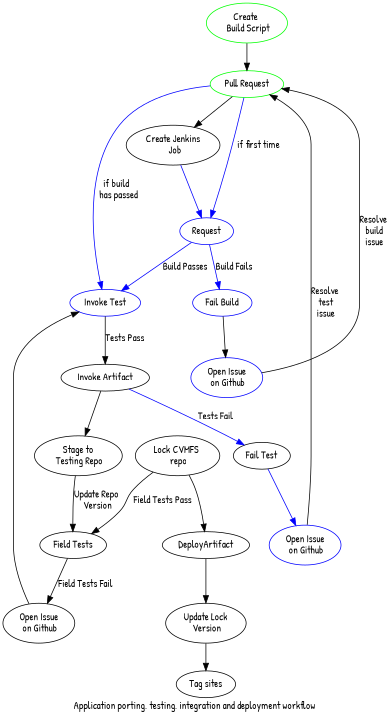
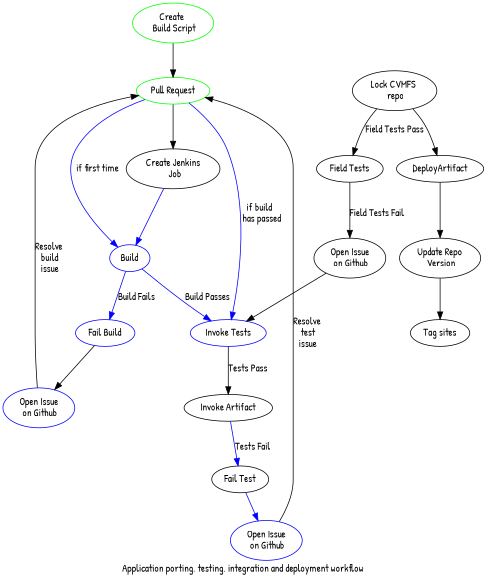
(207, 231) -> (130, 258)
(105, 303) -> (228, 333)
(78, 456) -> none
(206, 623) -> (440, 258)
